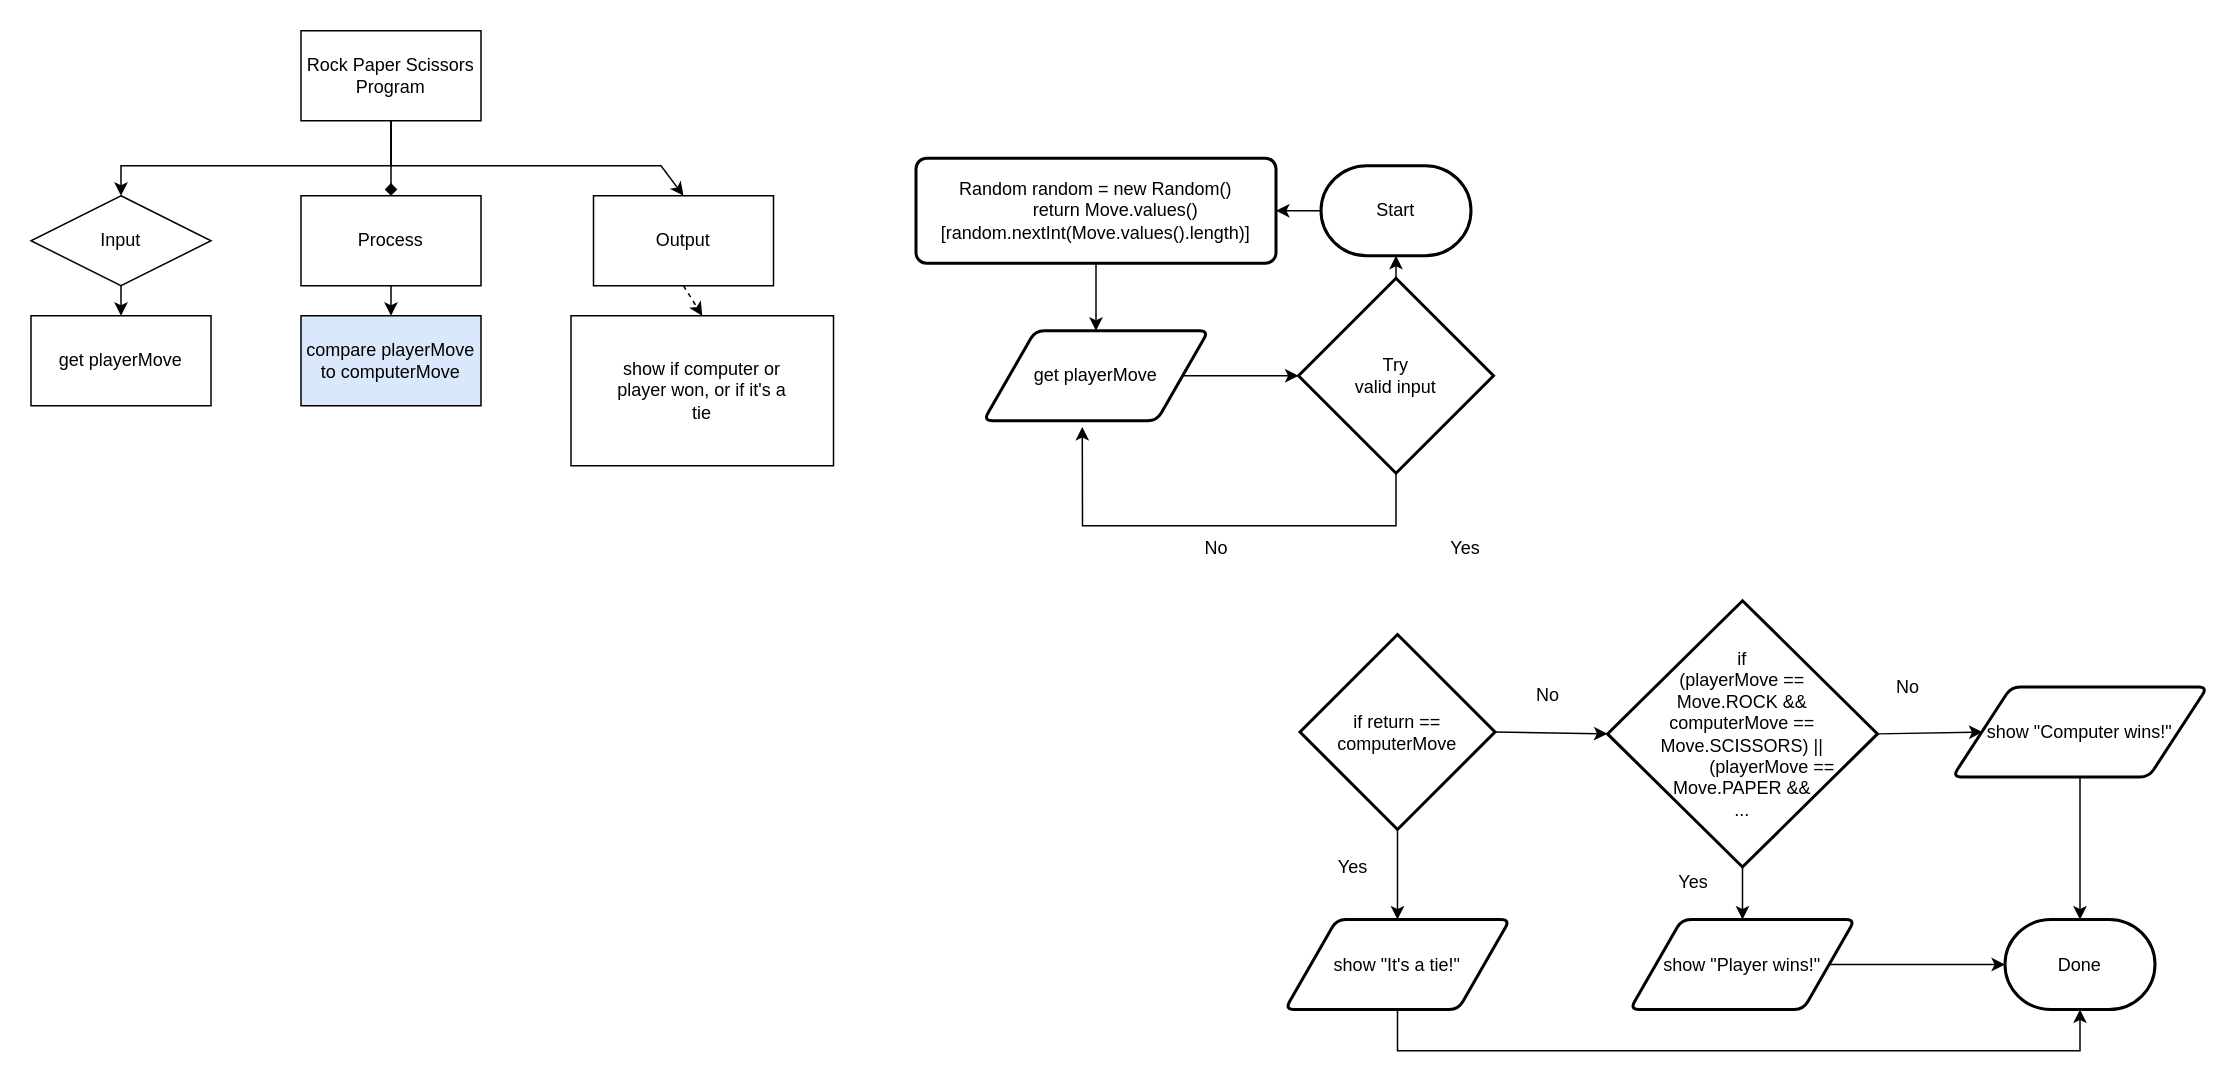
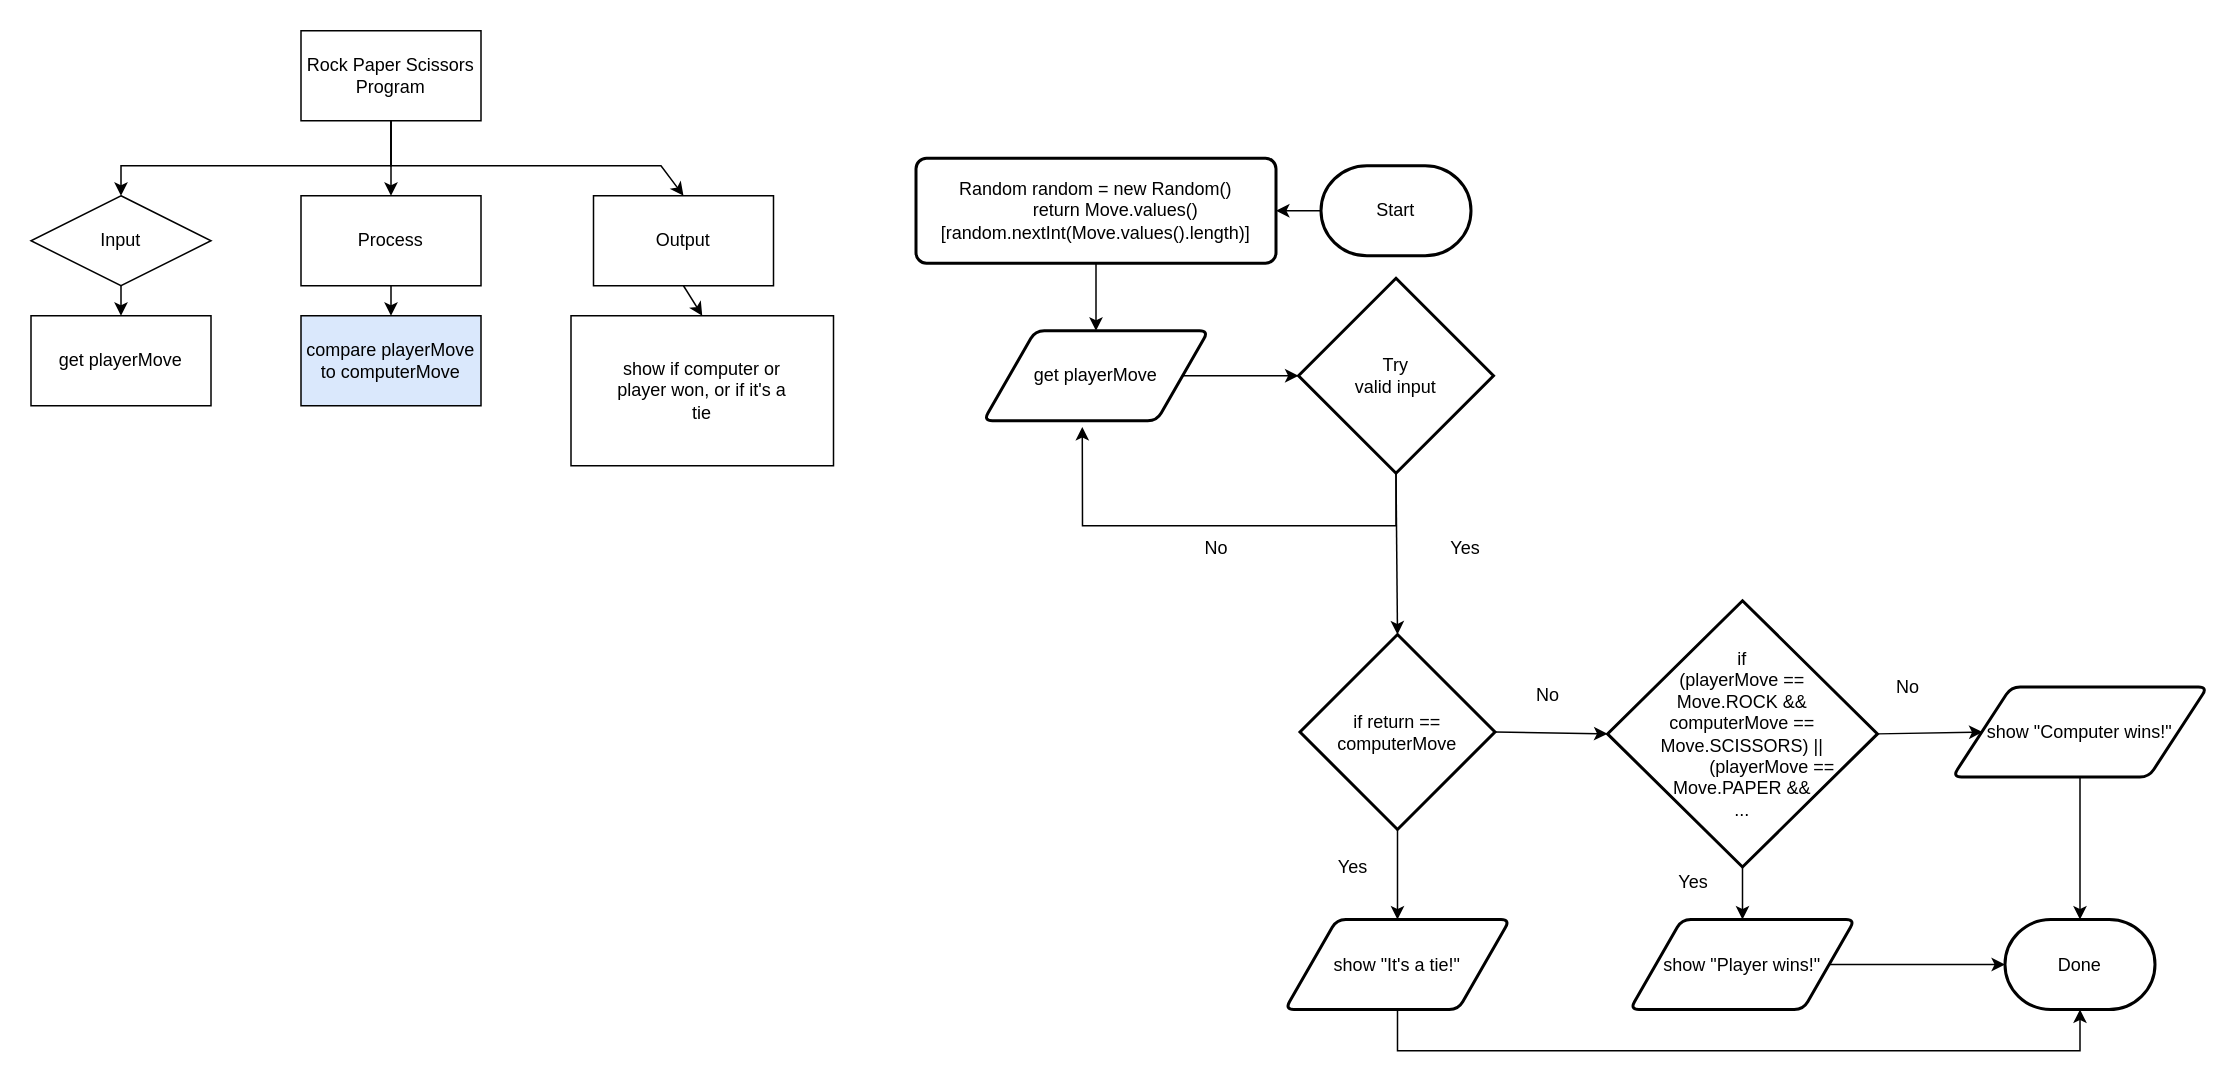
(391, 183) -> (391, 184)
(1396, 272) -> (1397, 576)
(690, 297) -> (690, 297)
